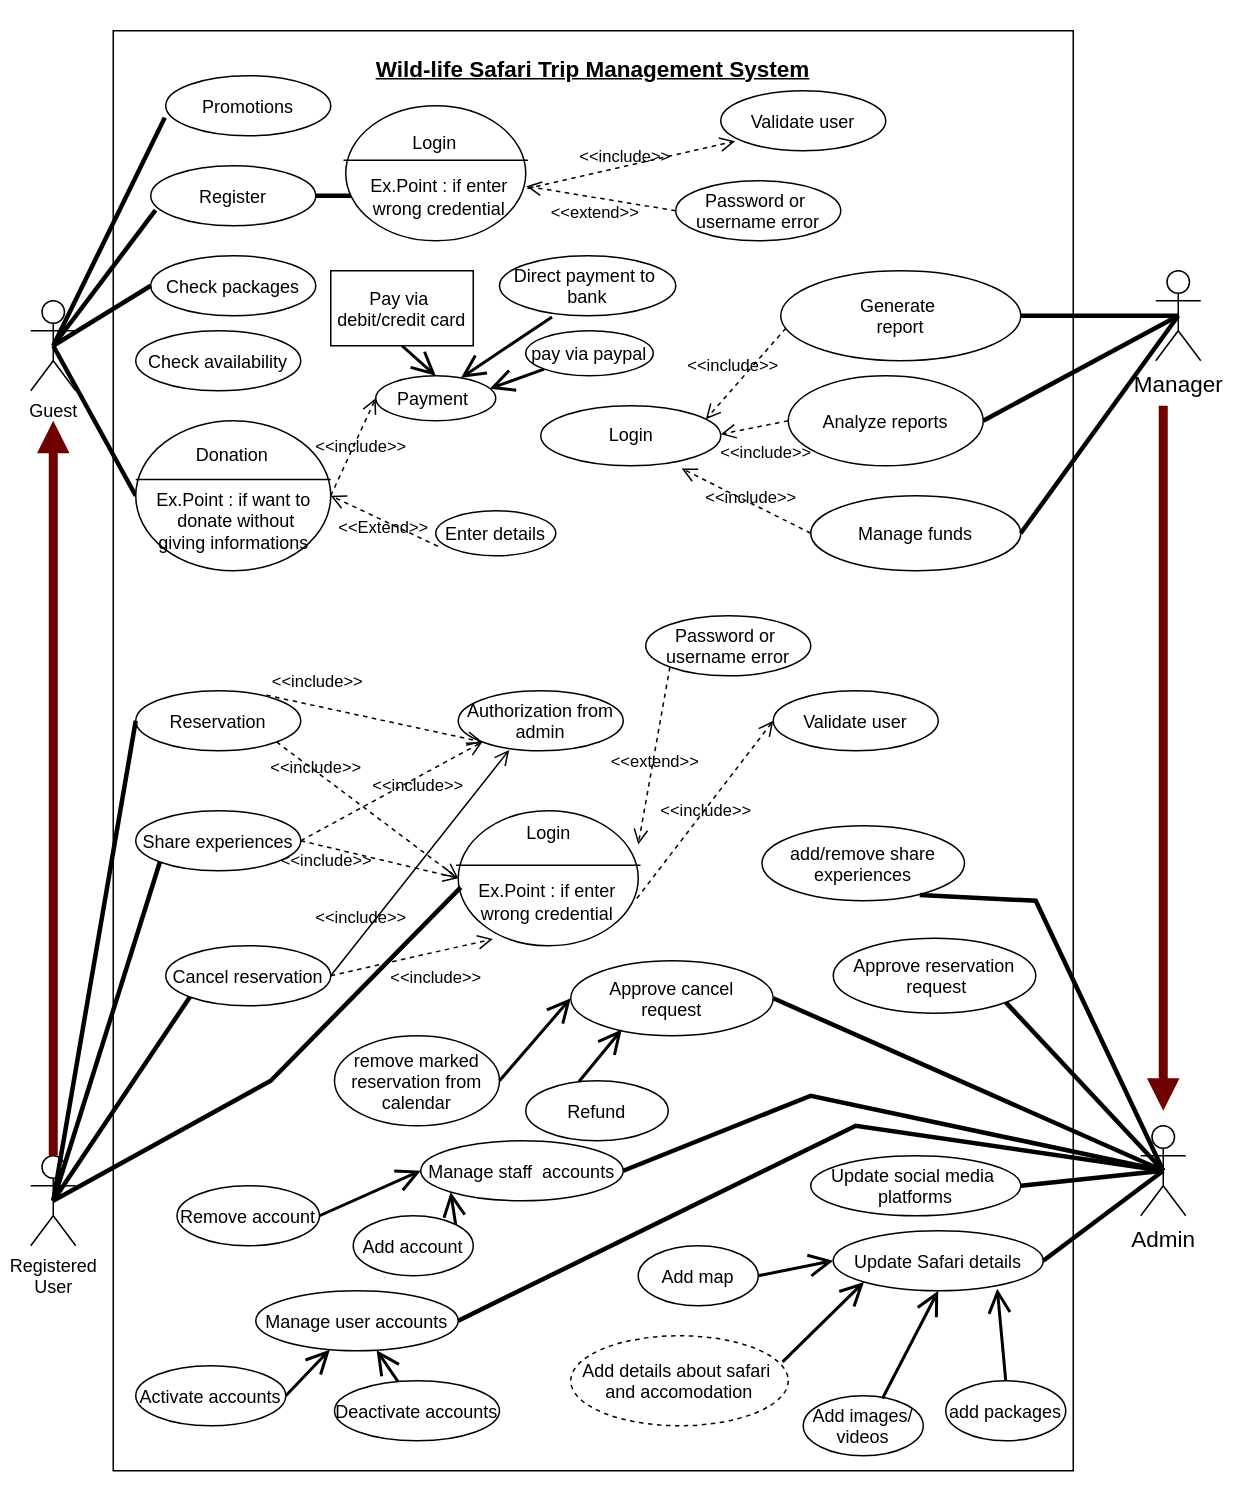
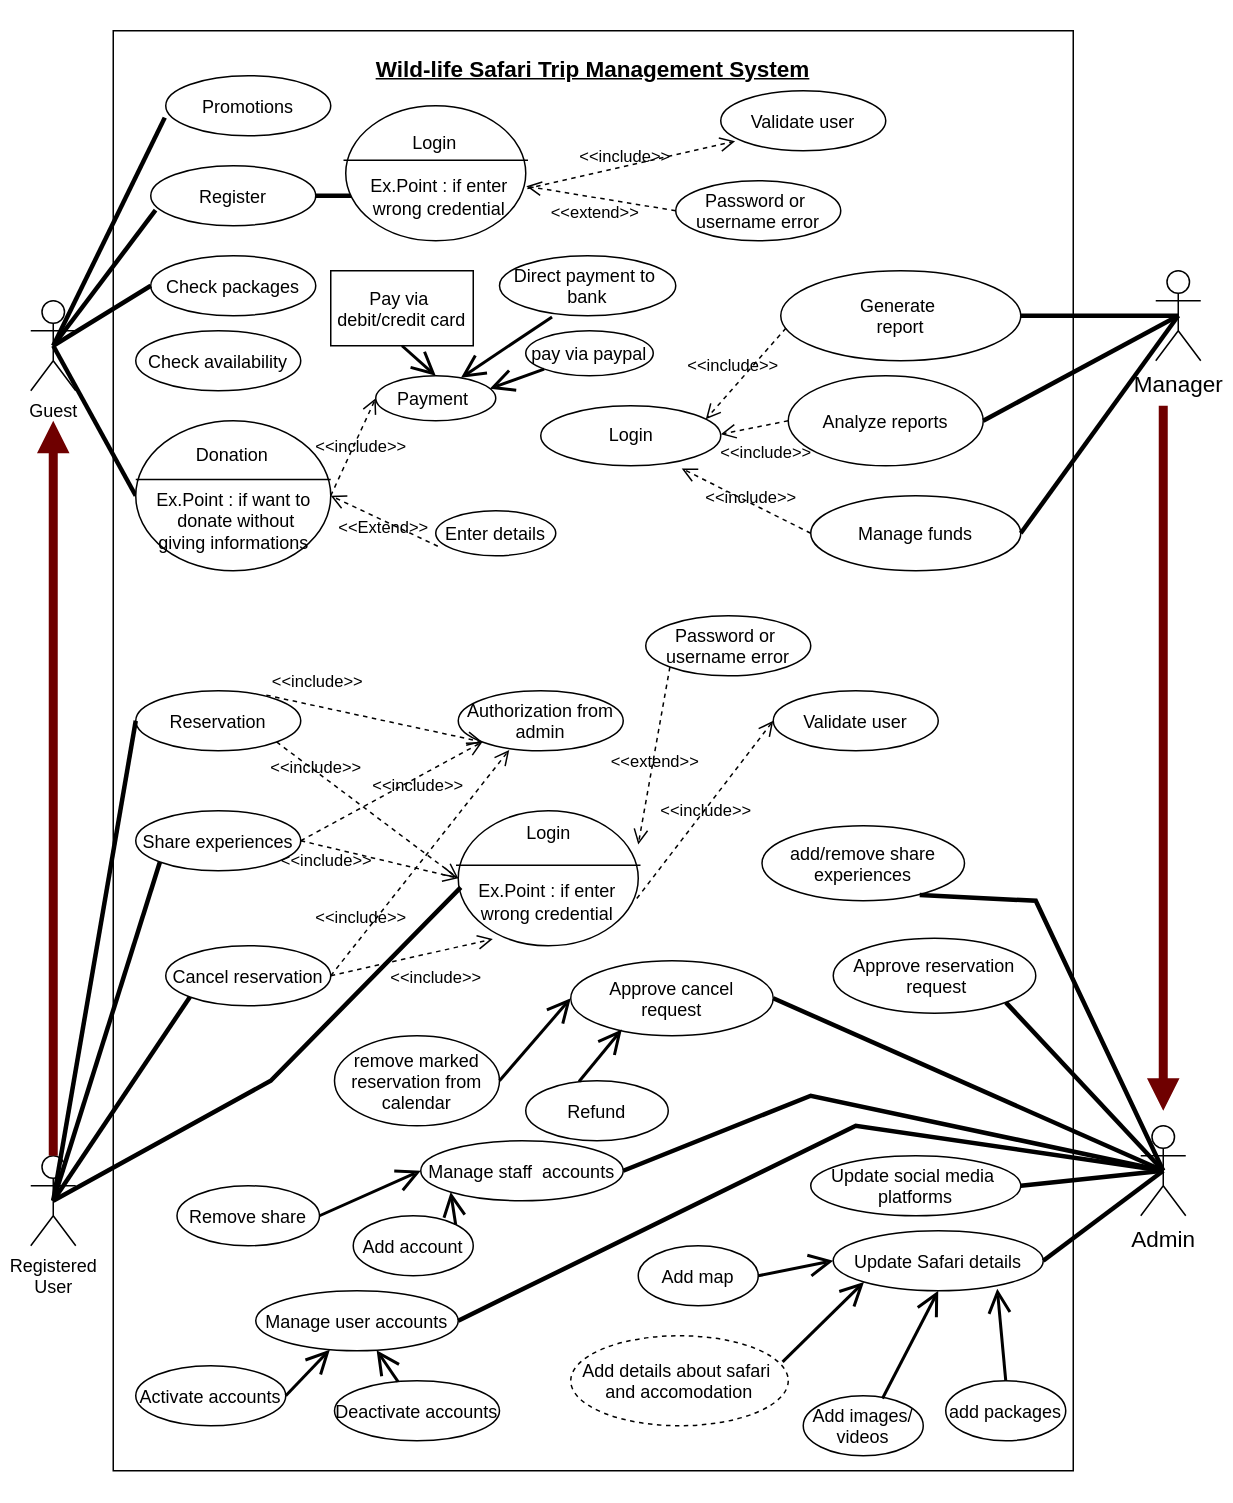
(419, 864) -> (419, 864)
(248, 1217) -> (248, 1217)
